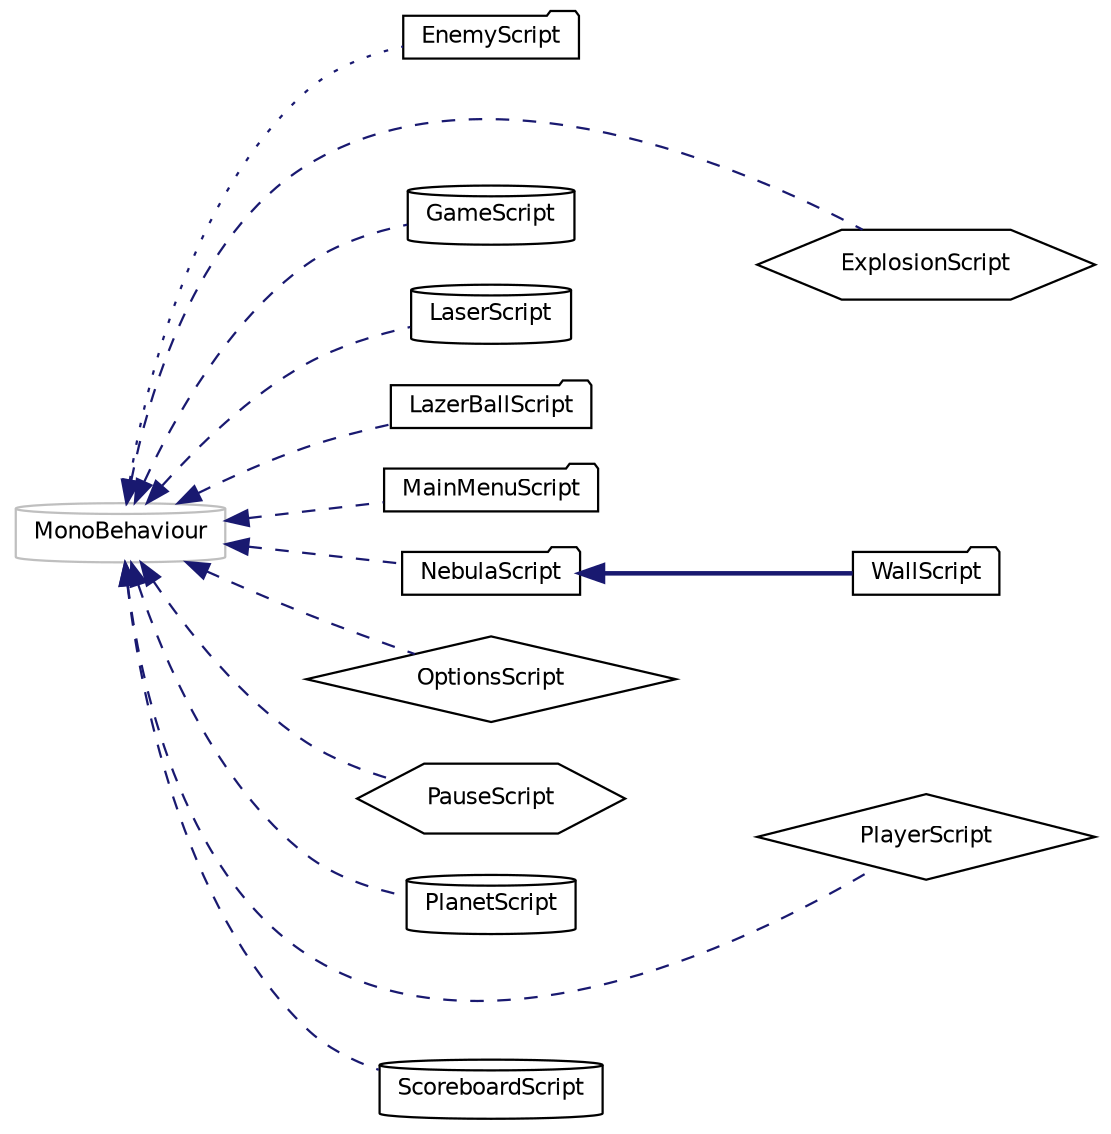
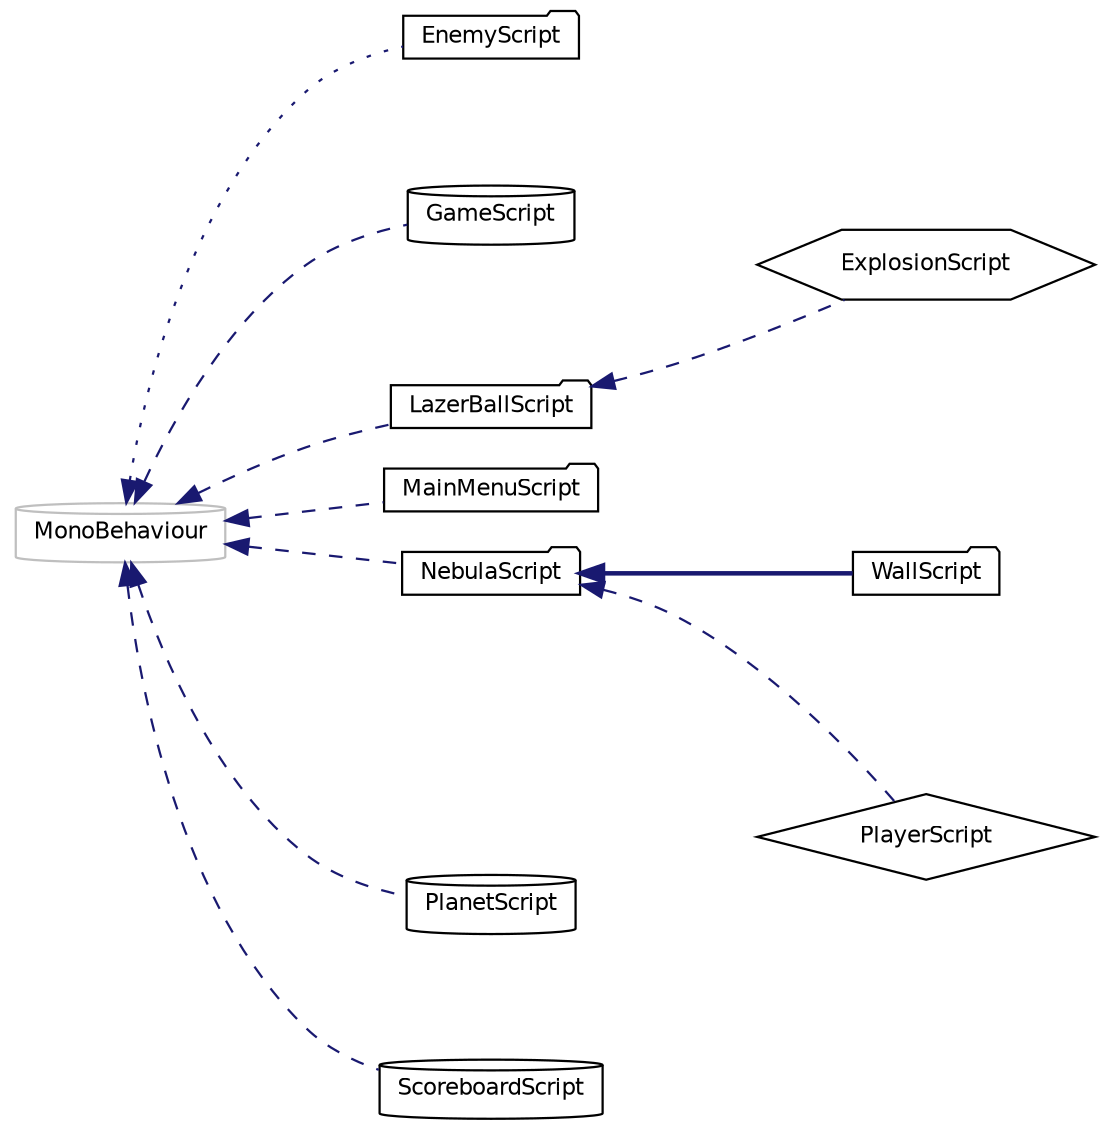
(406, 129) -> (731, 345)
(491, 314) -> none
(491, 679) -> none
(491, 799) -> none
(390, 989) -> (764, 675)
